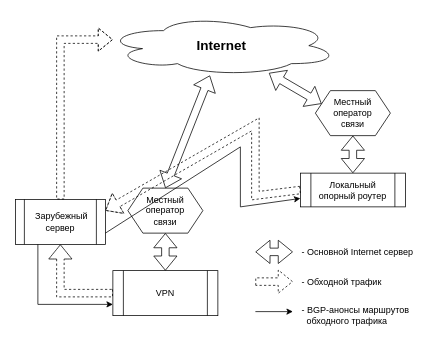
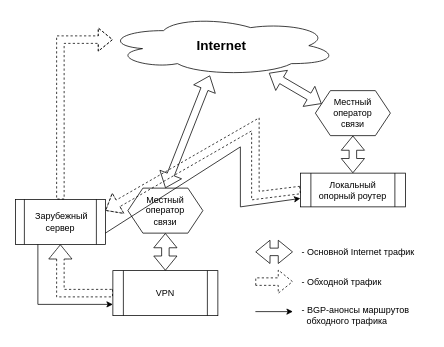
(364, 252) -> (364, 252)
